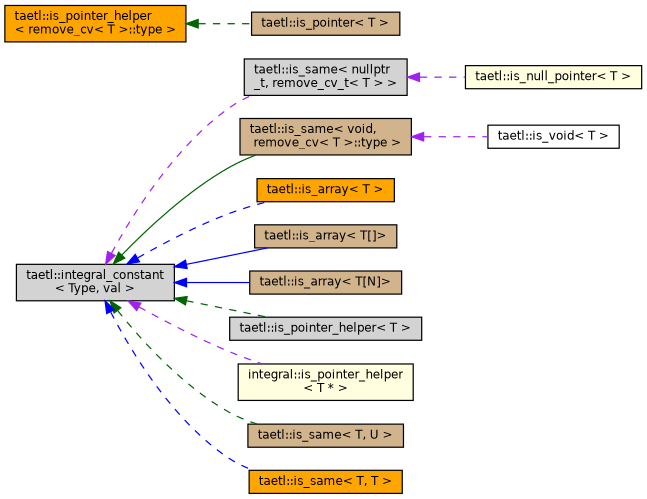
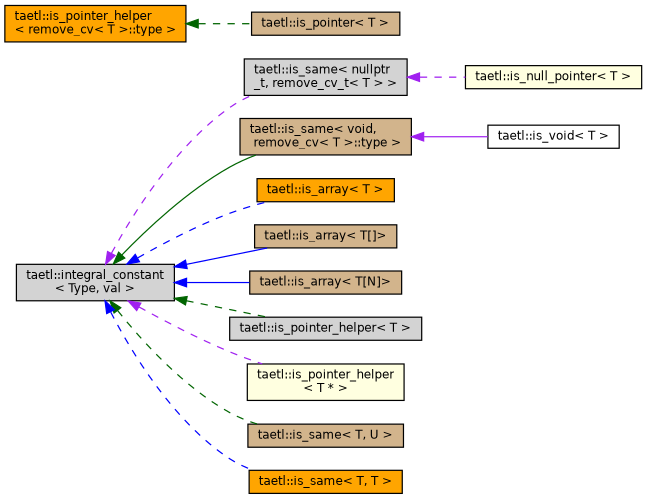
(456, 137) -> (456, 137)
(326, 382) -> (326, 382)
